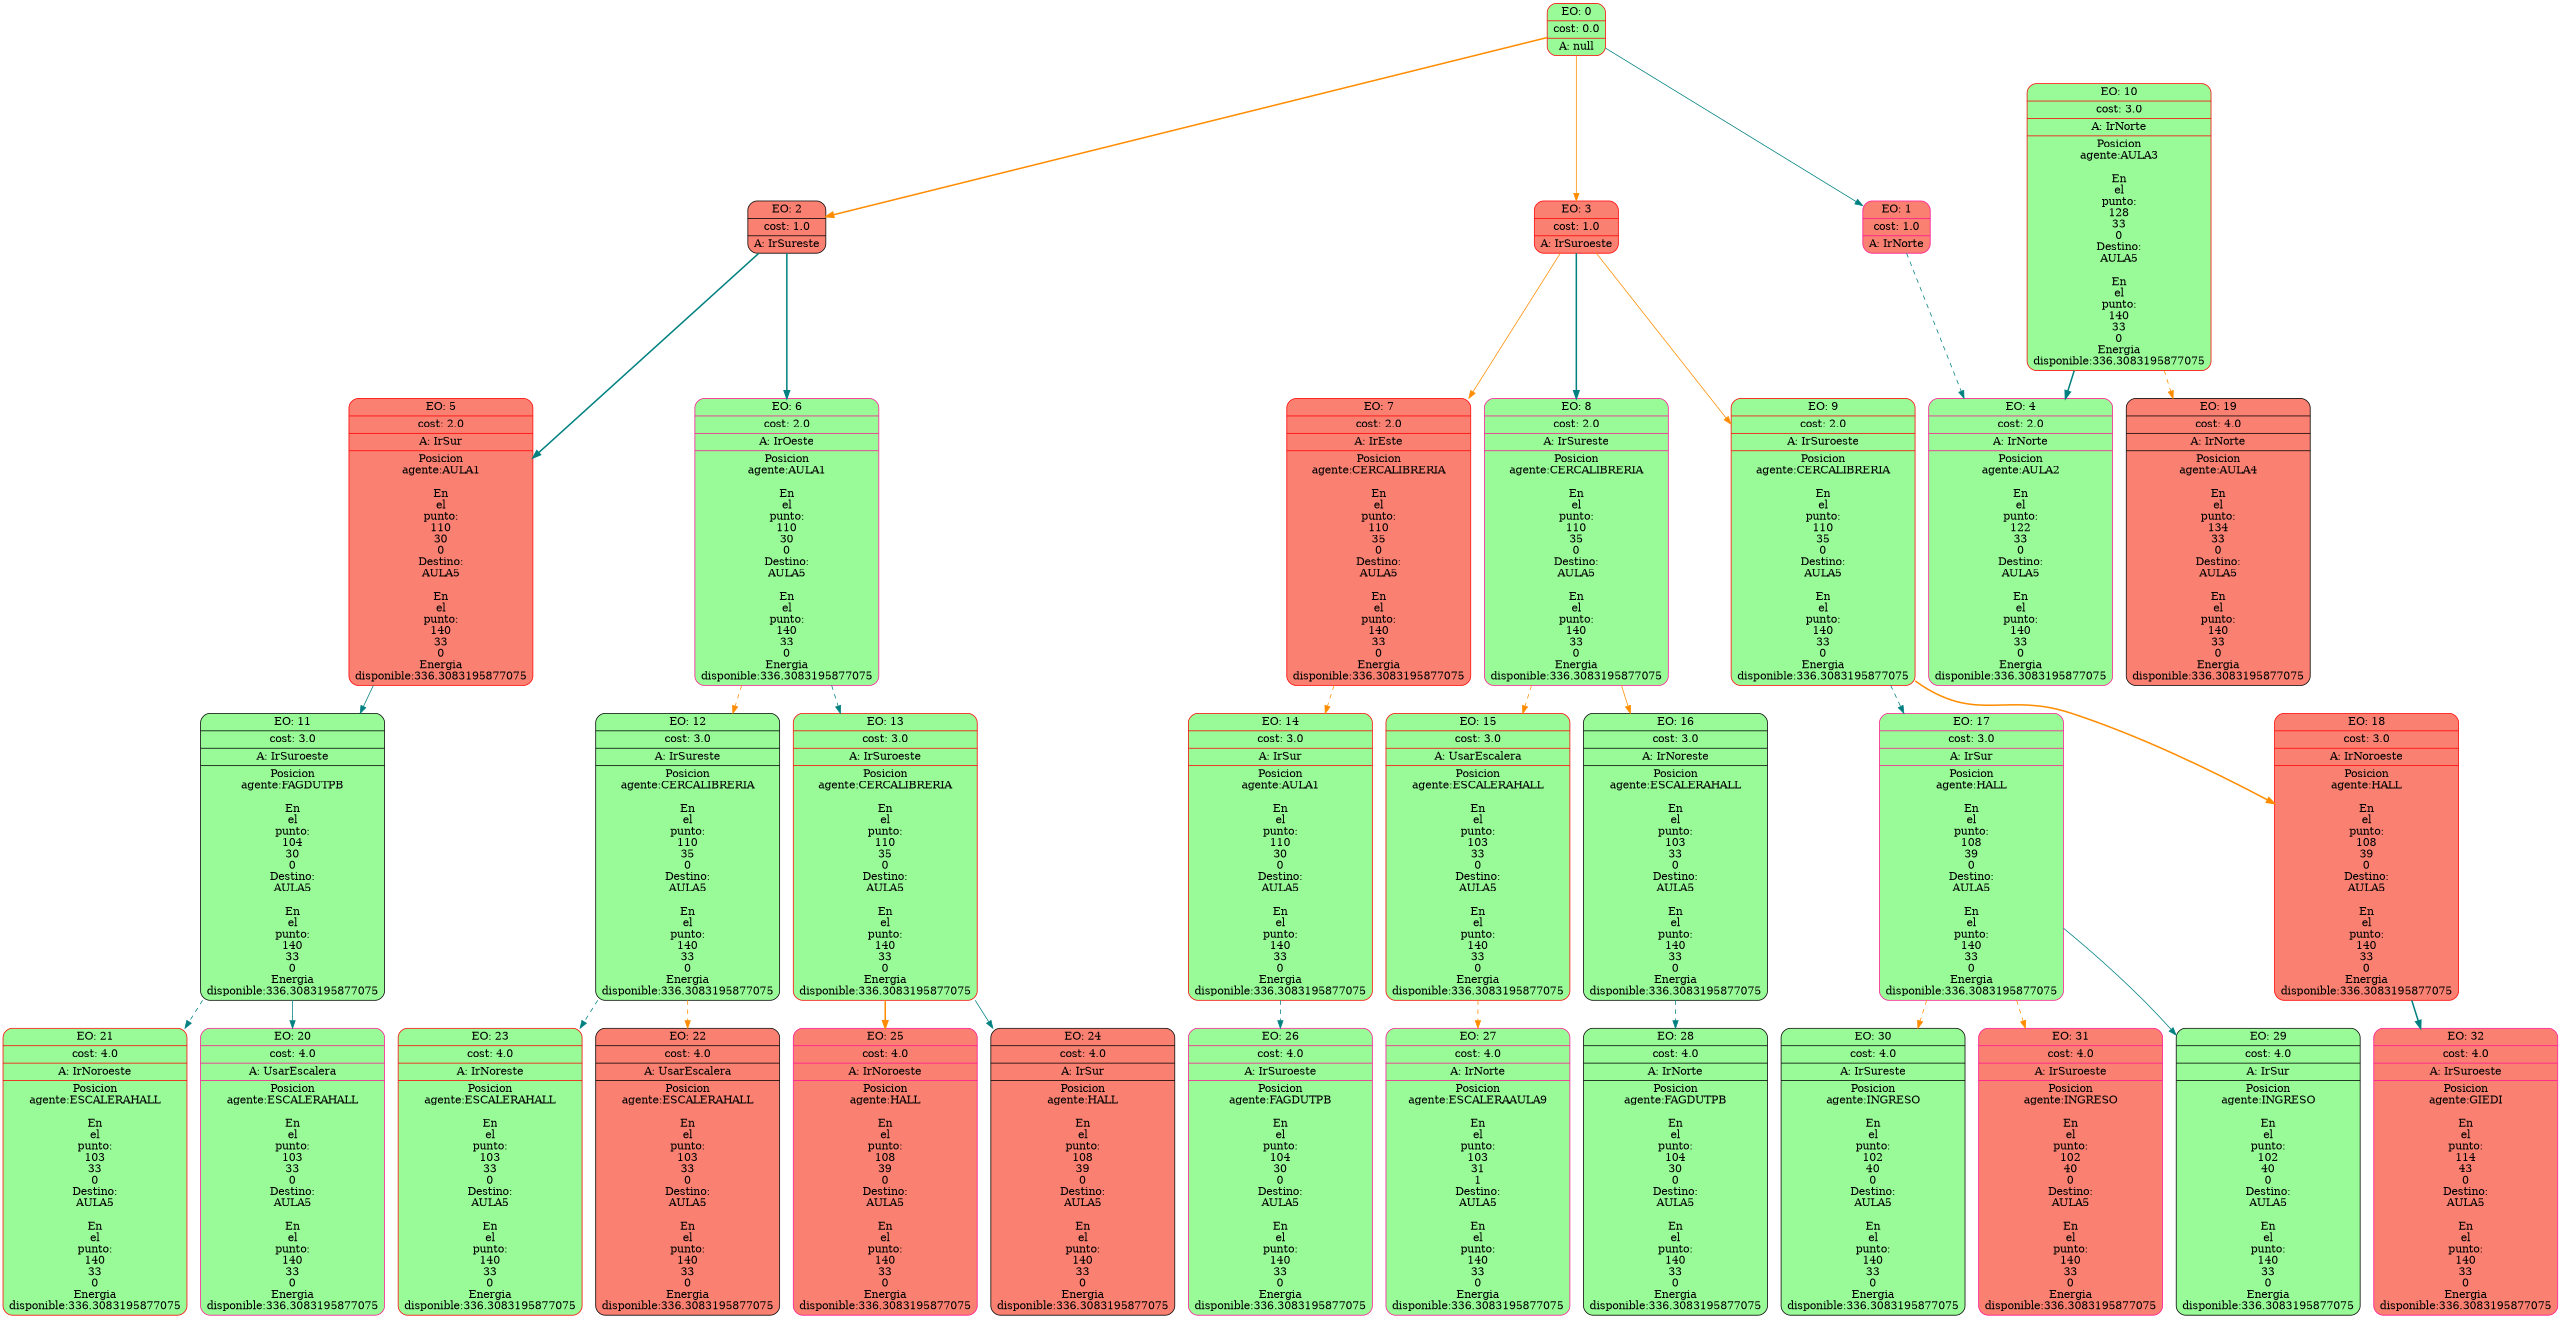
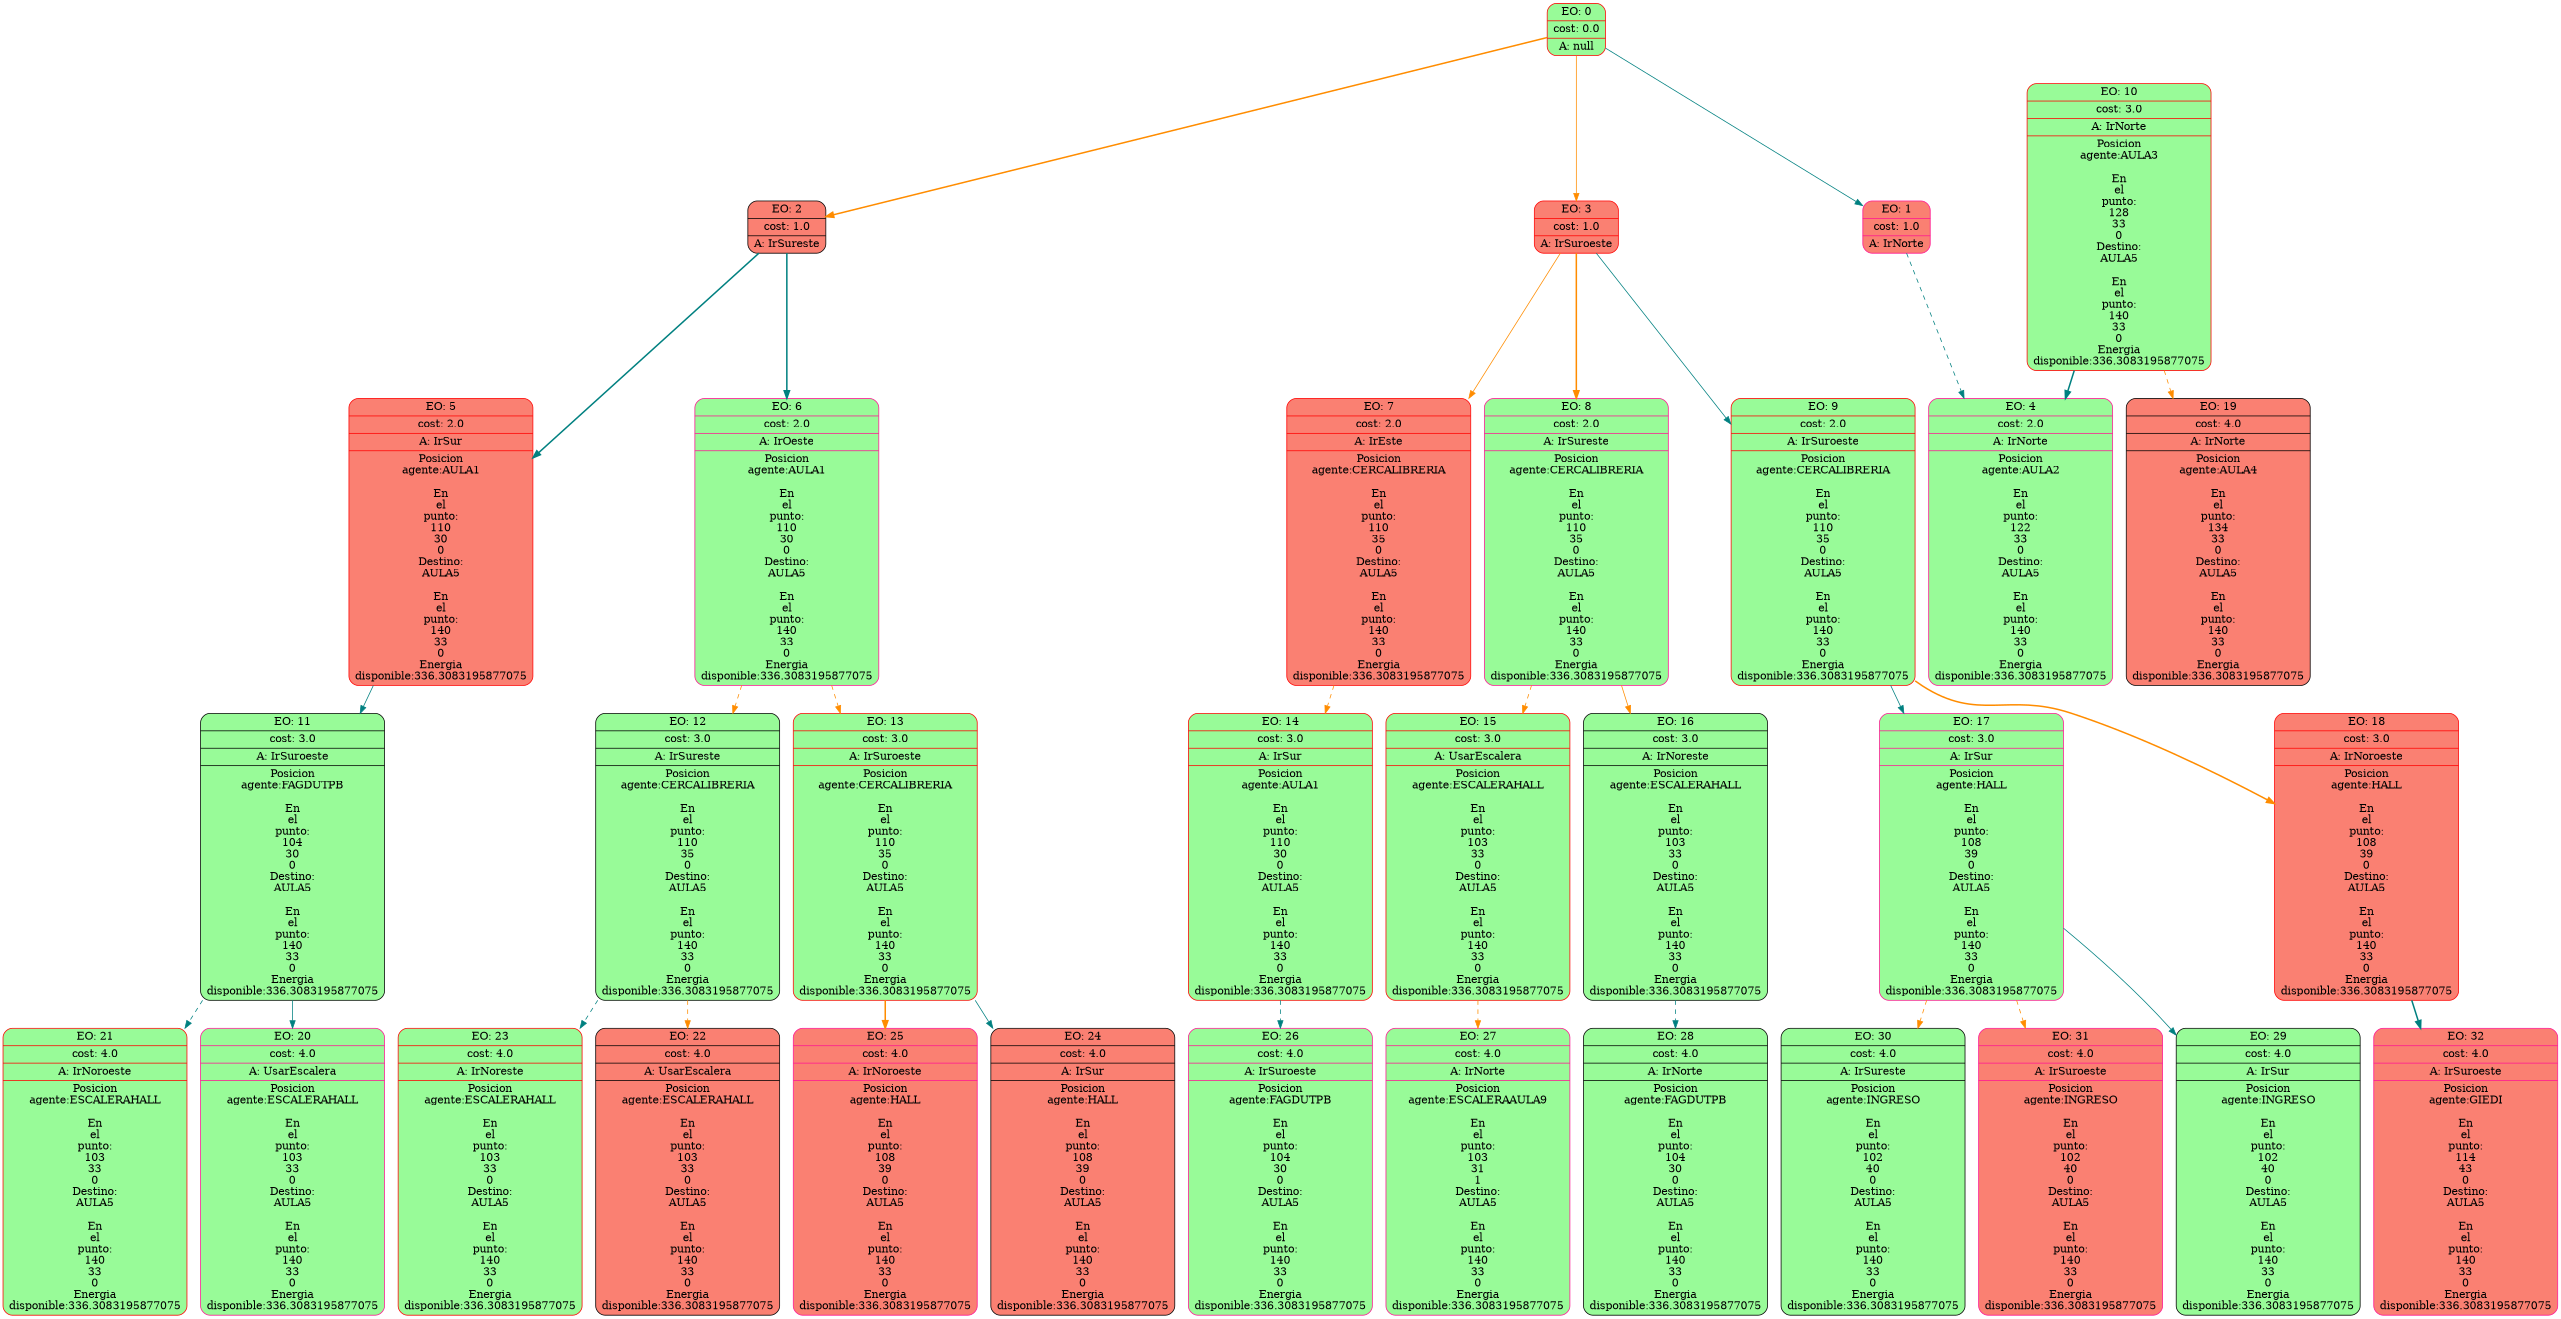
(1576, 322) -> (1576, 322)
(1661, 336) -> (1661, 336)
(835, 696) -> (835, 696)
(1896, 696) -> (1896, 696)
